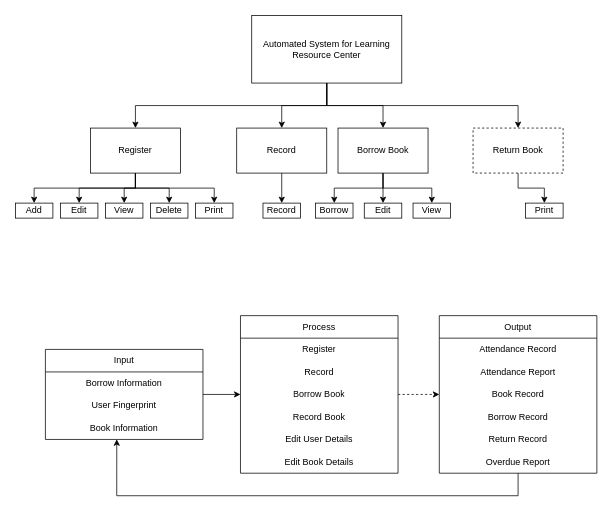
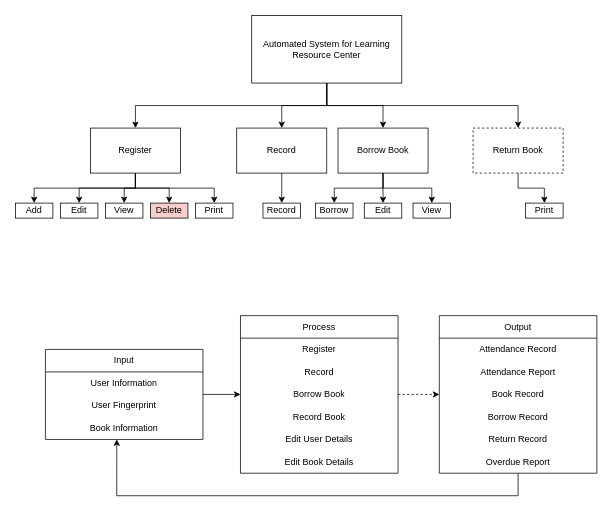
(169, 210) -> (169, 210)
(124, 383) -> (124, 383)
